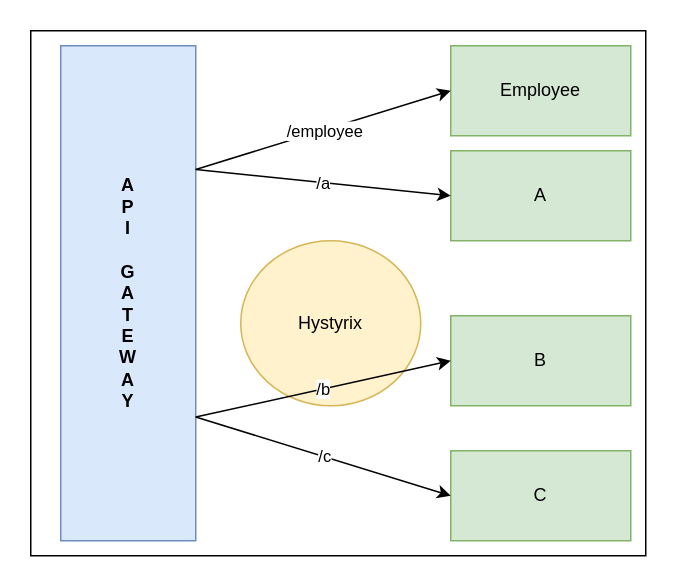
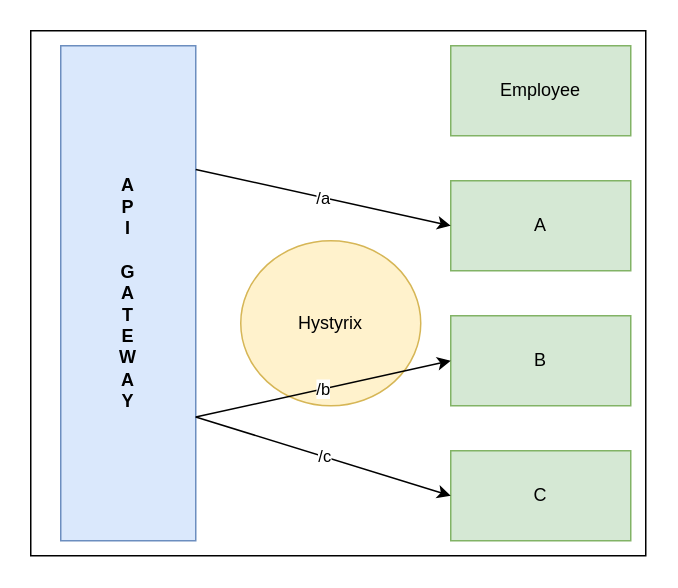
(268, 147) -> none
(541, 196) -> (541, 226)
